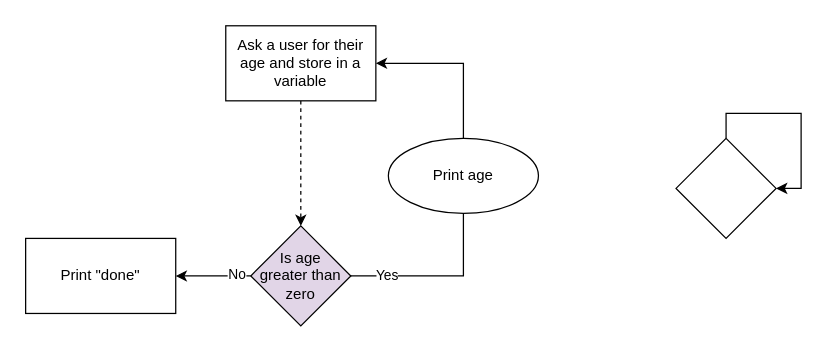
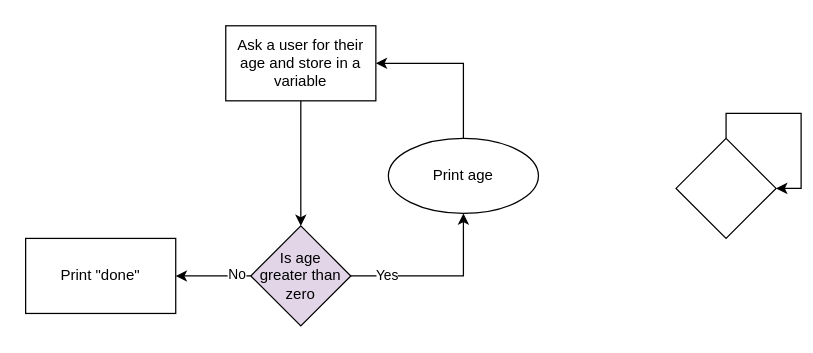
(301, 158) -> (301, 158)
(463, 219) -> (463, 223)
